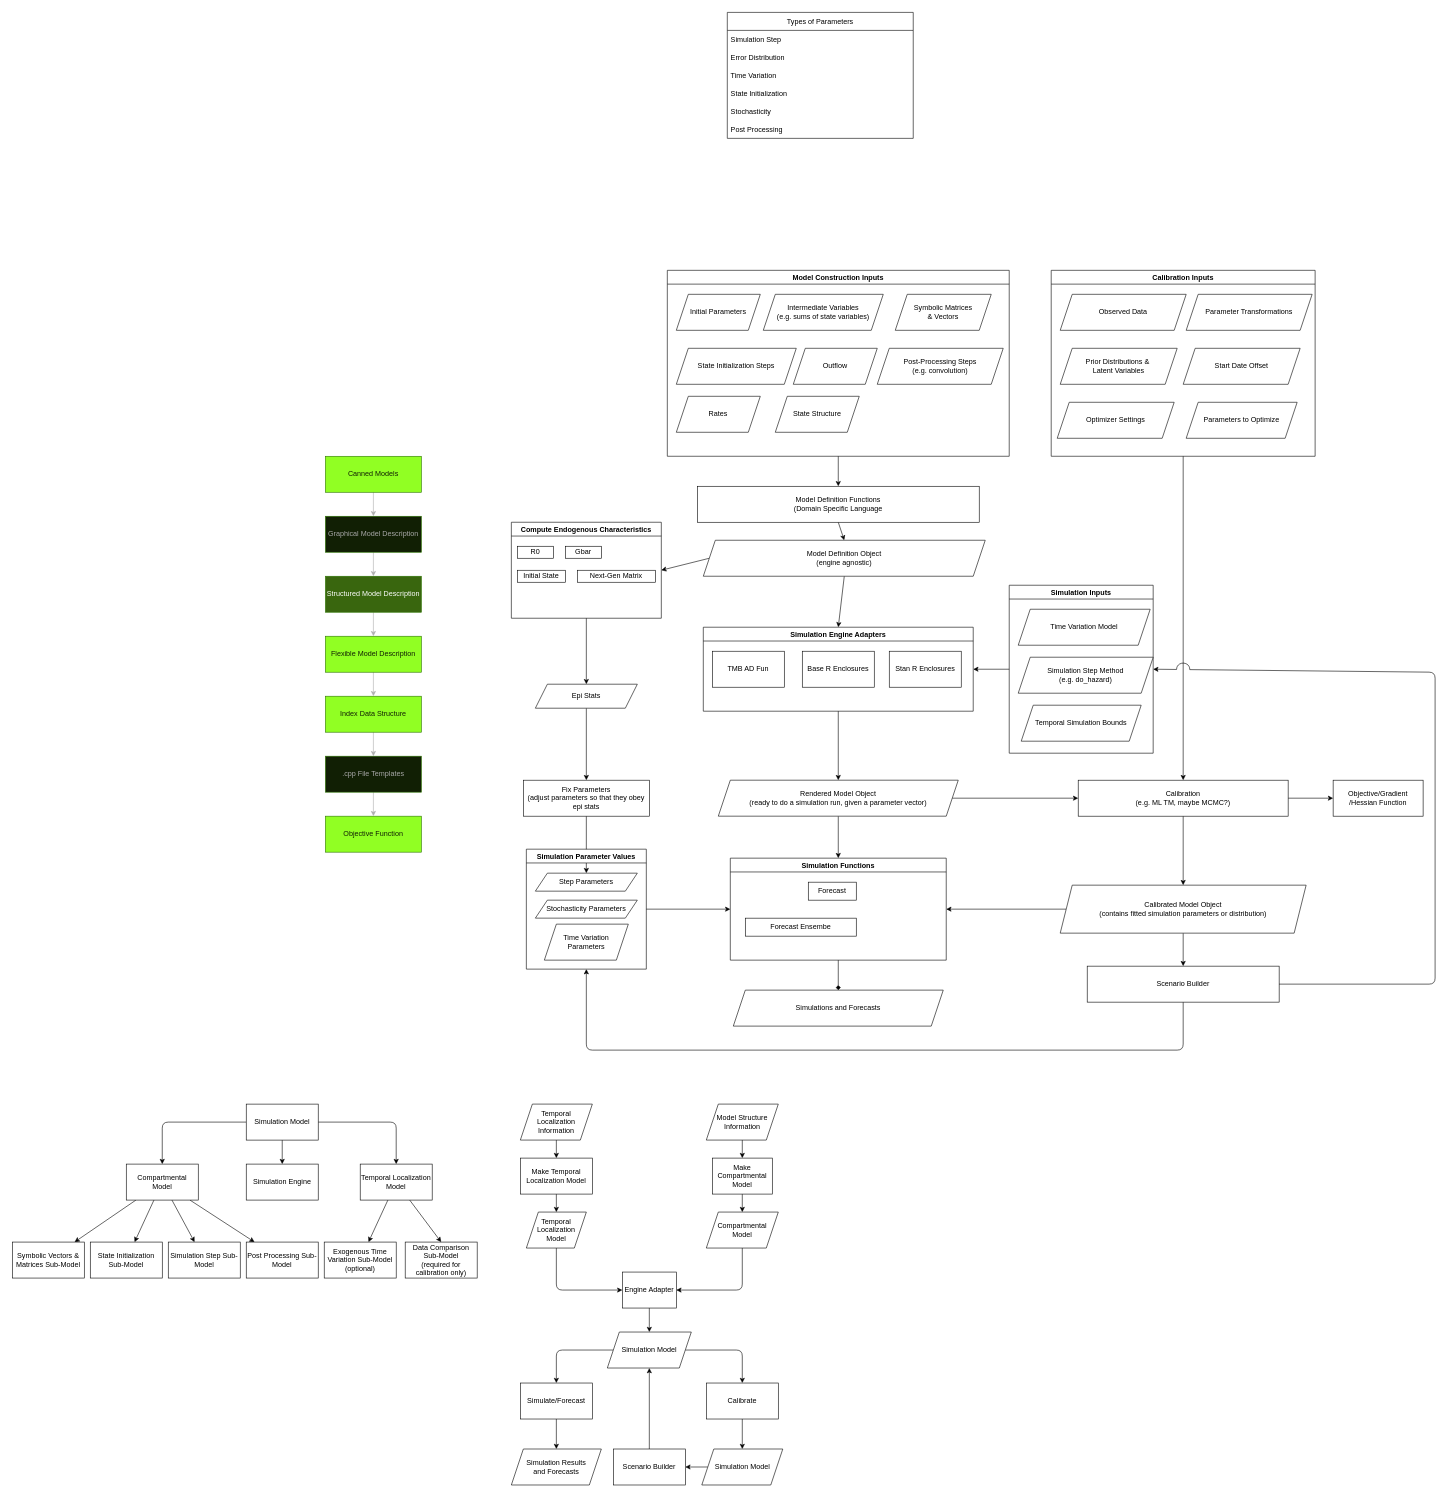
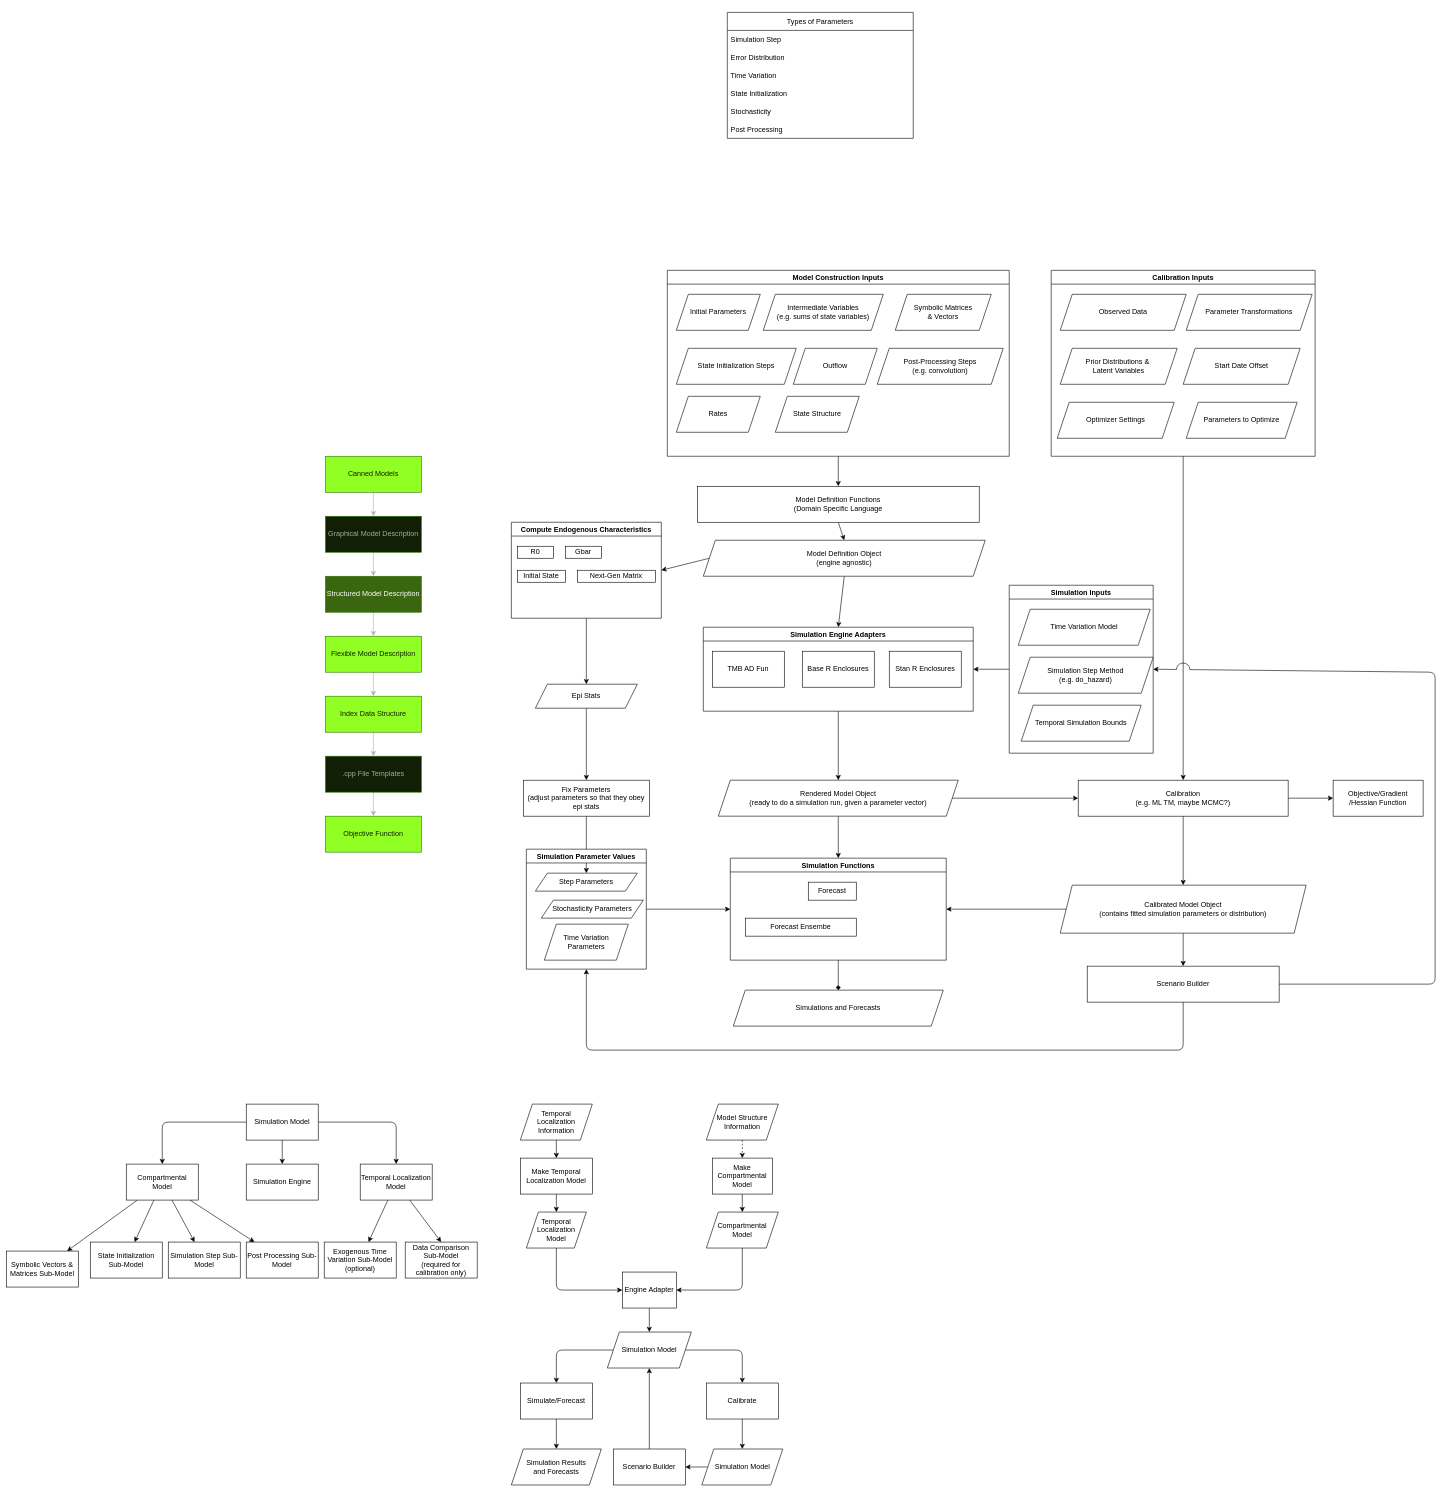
(587, 909) -> (593, 909)
(743, 1147) -> (743, 1147)
(48, 1260) -> (42, 1269)
